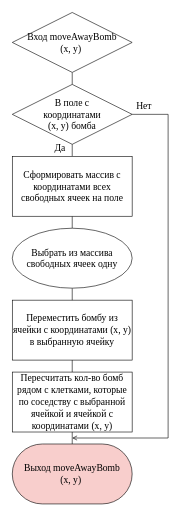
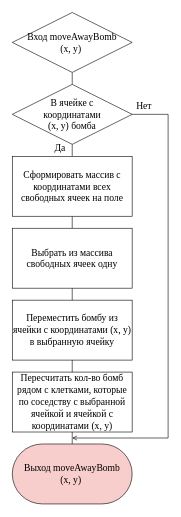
(72, 114) -> (72, 114)
(72, 258) -> (72, 258)
